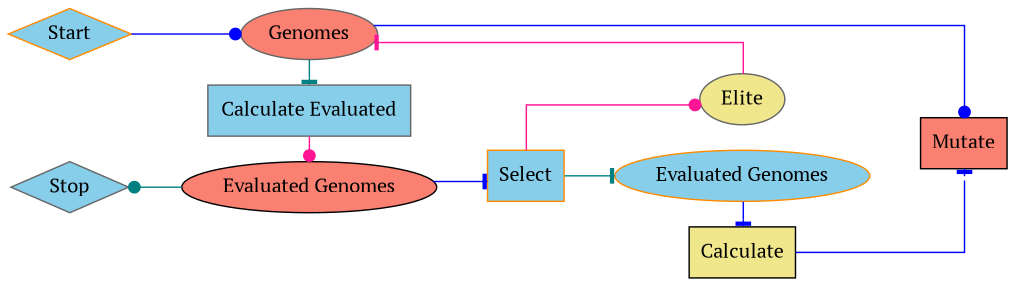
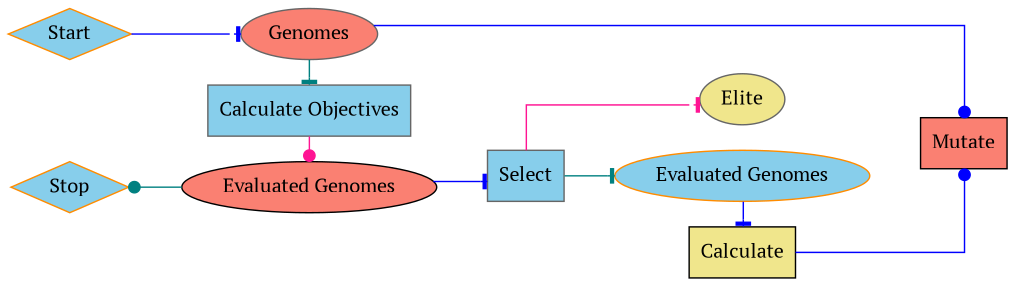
(181, 34) -> (181, 34)
(578, 43) -> none
(585, 105) -> (585, 105)
(309, 111) -> (309, 111)
(526, 176) -> (526, 176)
(70, 187) -> (70, 187)
(916, 252) -> (916, 252)
